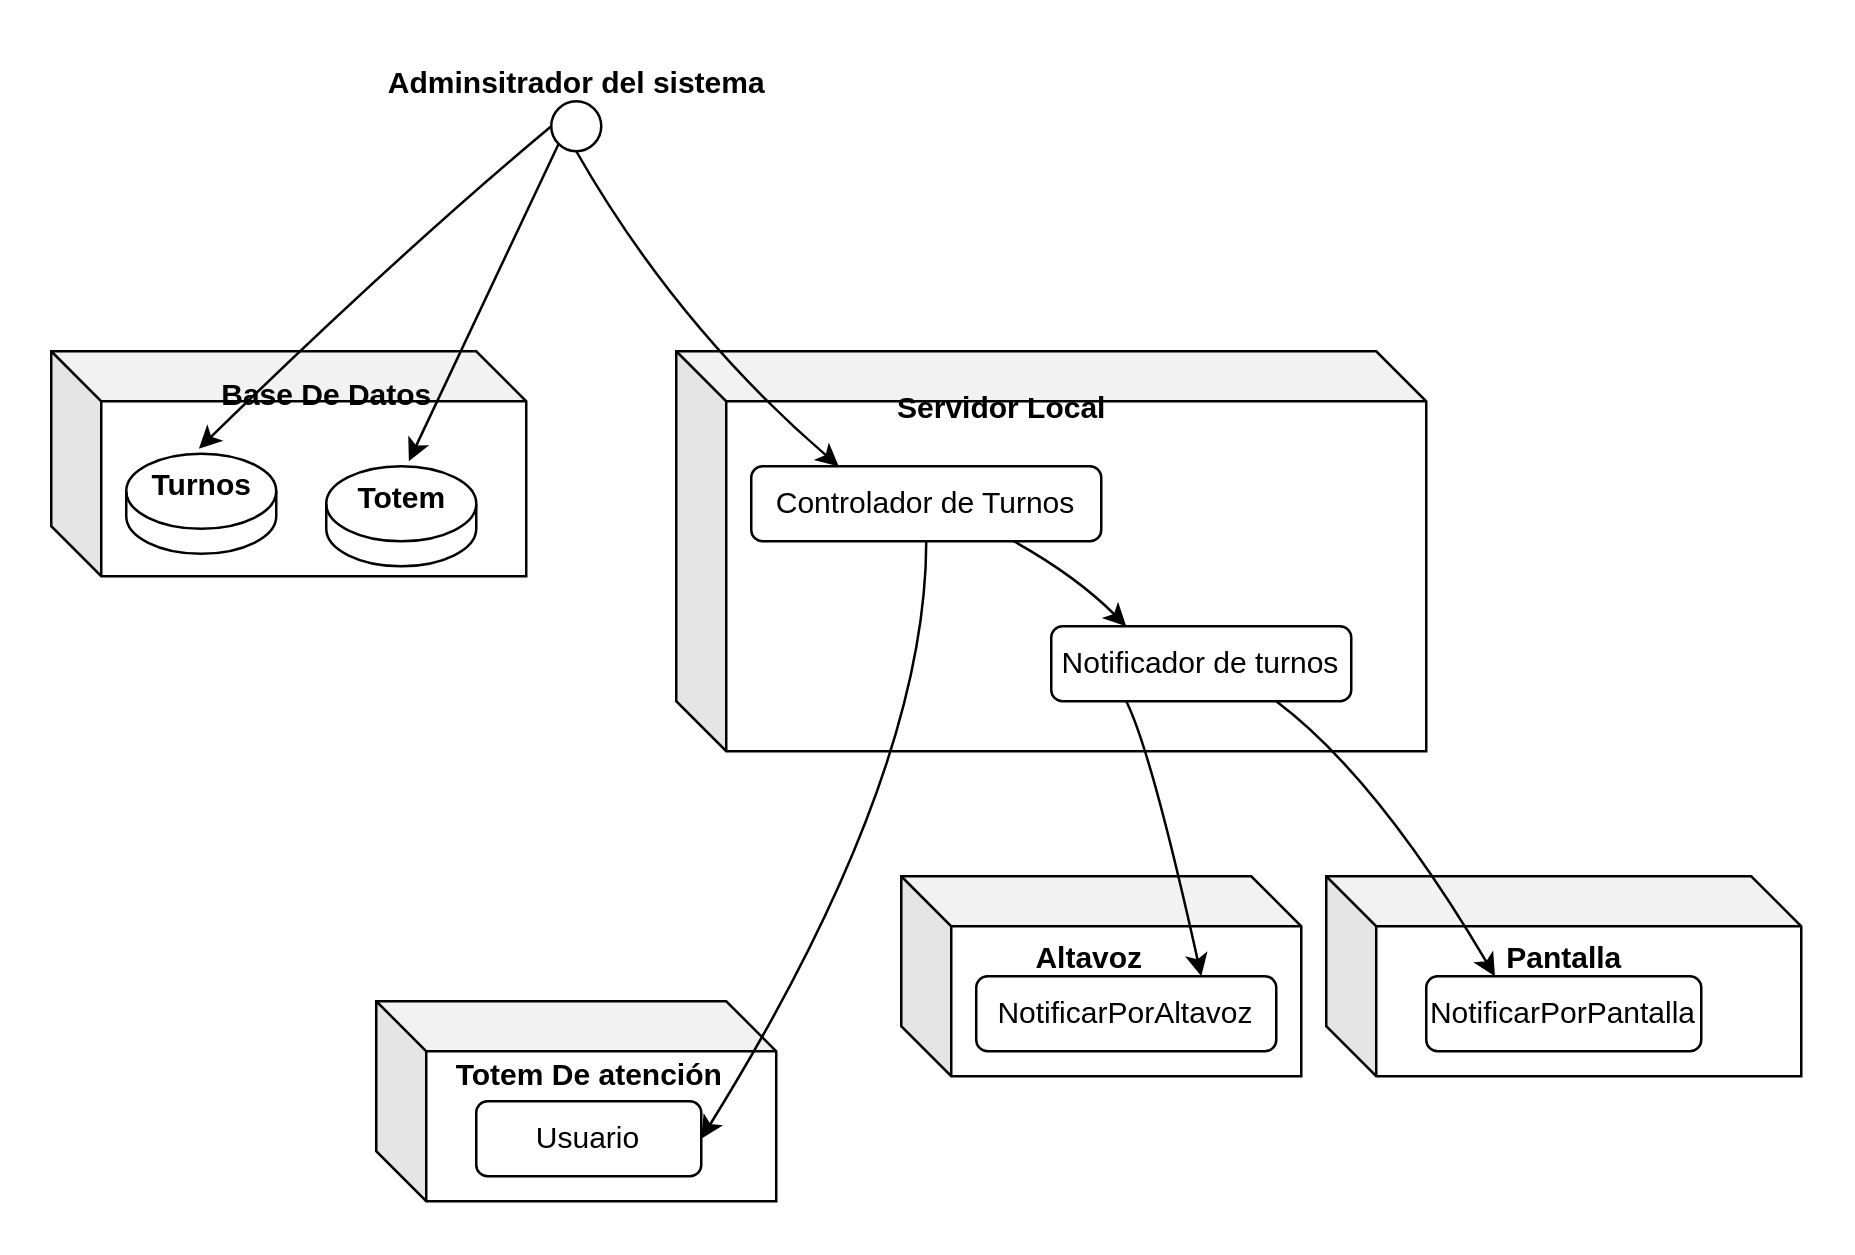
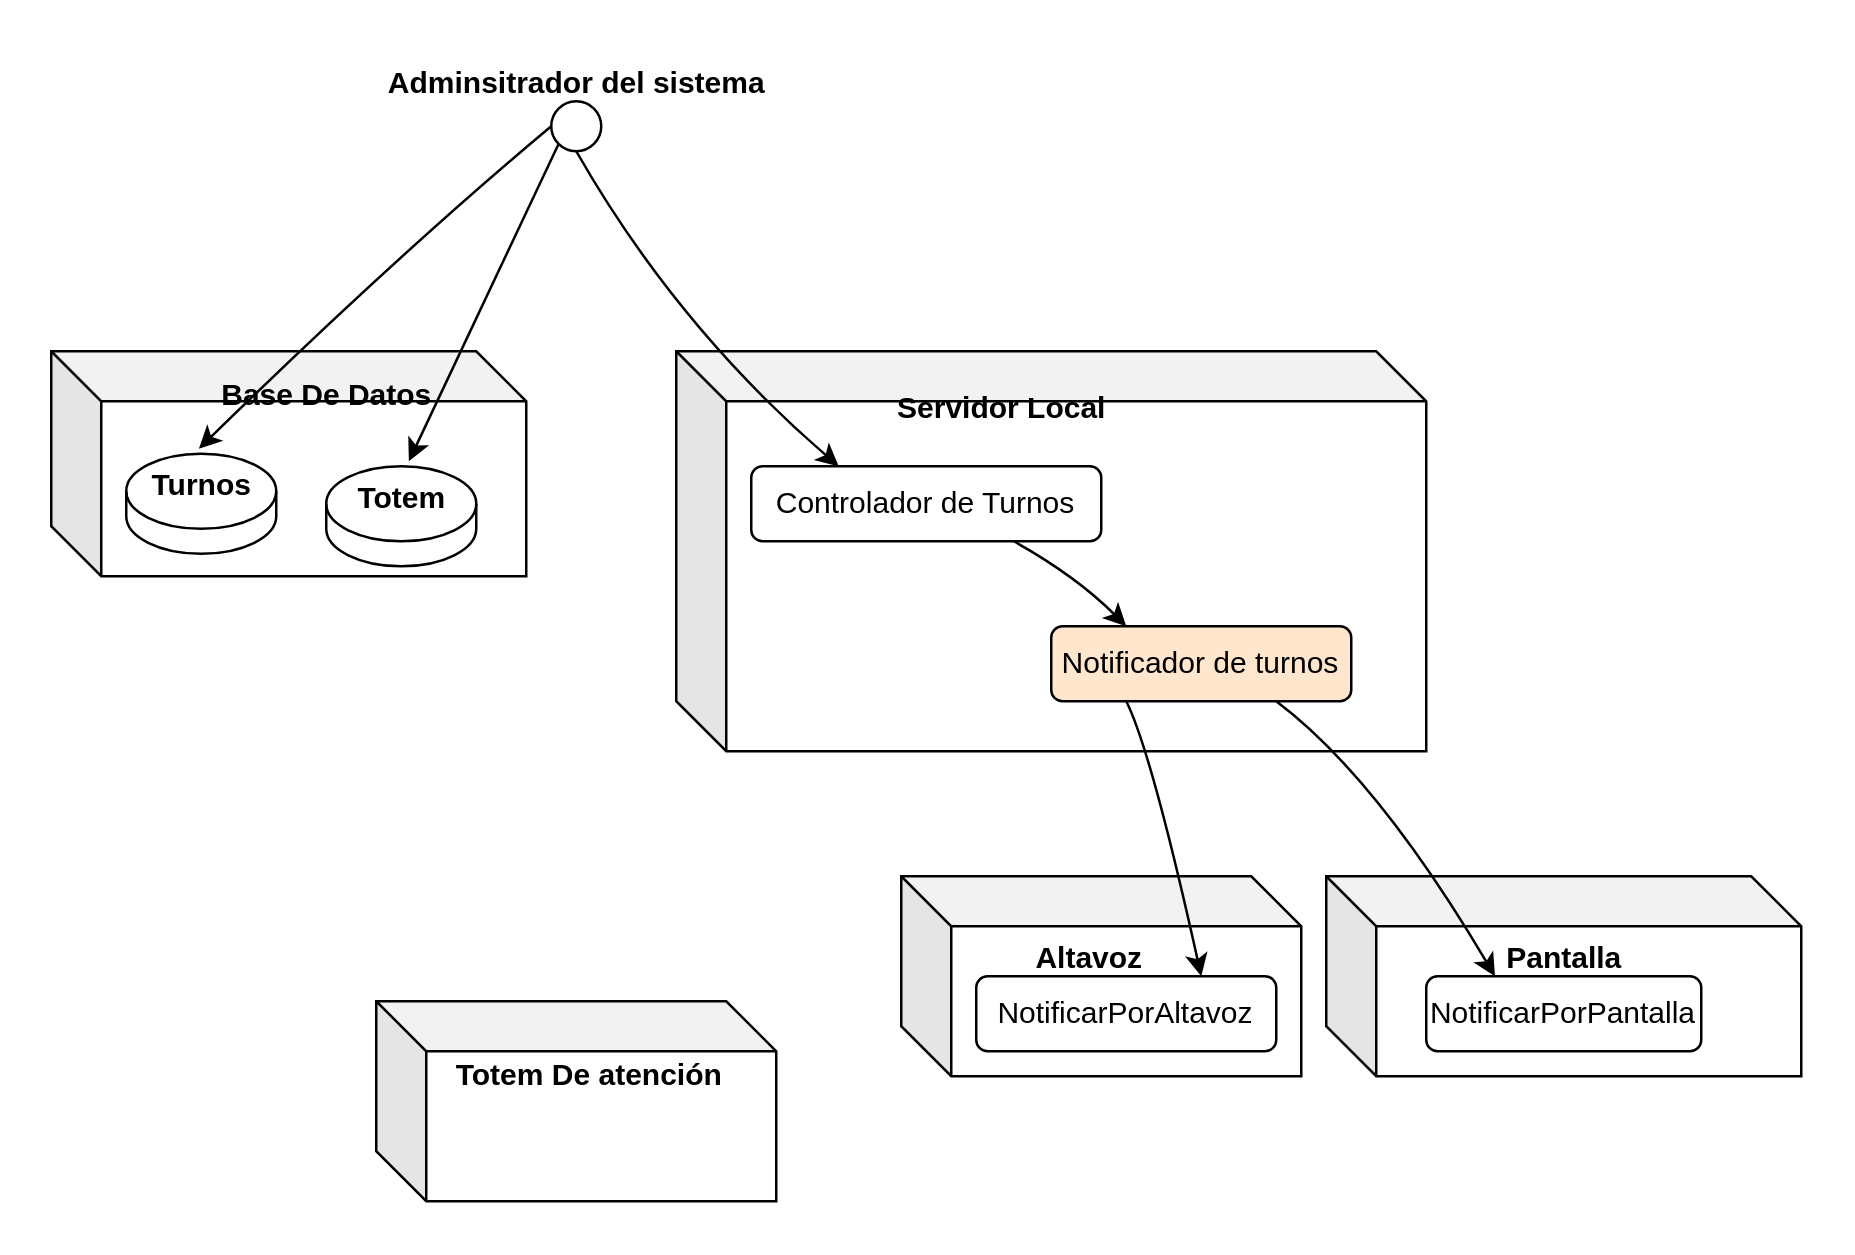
(1201, 664) -> (1201, 664)
(872, 804) -> none
(589, 1139) -> none
